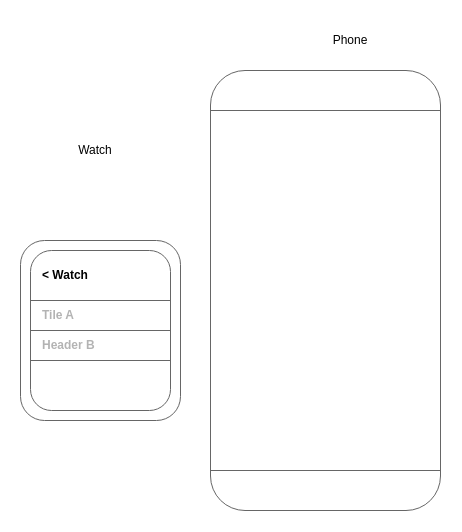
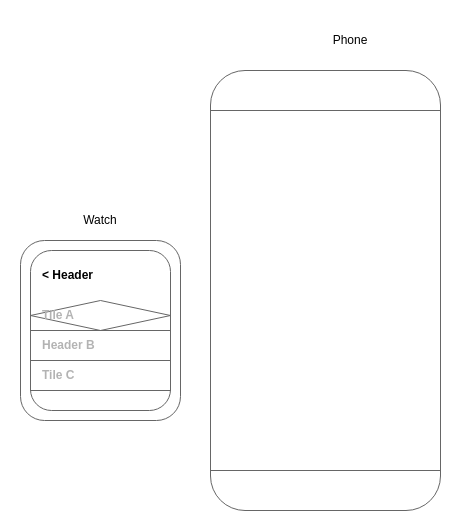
(96, 151) -> (101, 221)
(54, 276) -> (58, 276)
(101, 316) -> (101, 316)
none -> (101, 376)
